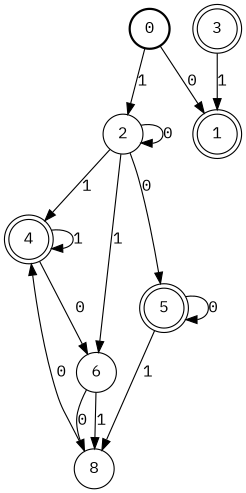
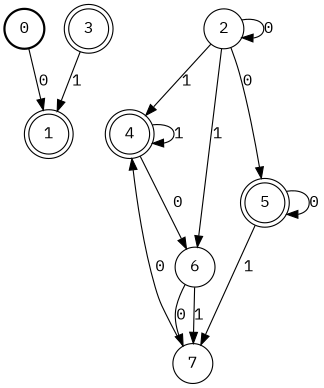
(138, 76) -> none
(94, 469) -> (193, 364)
